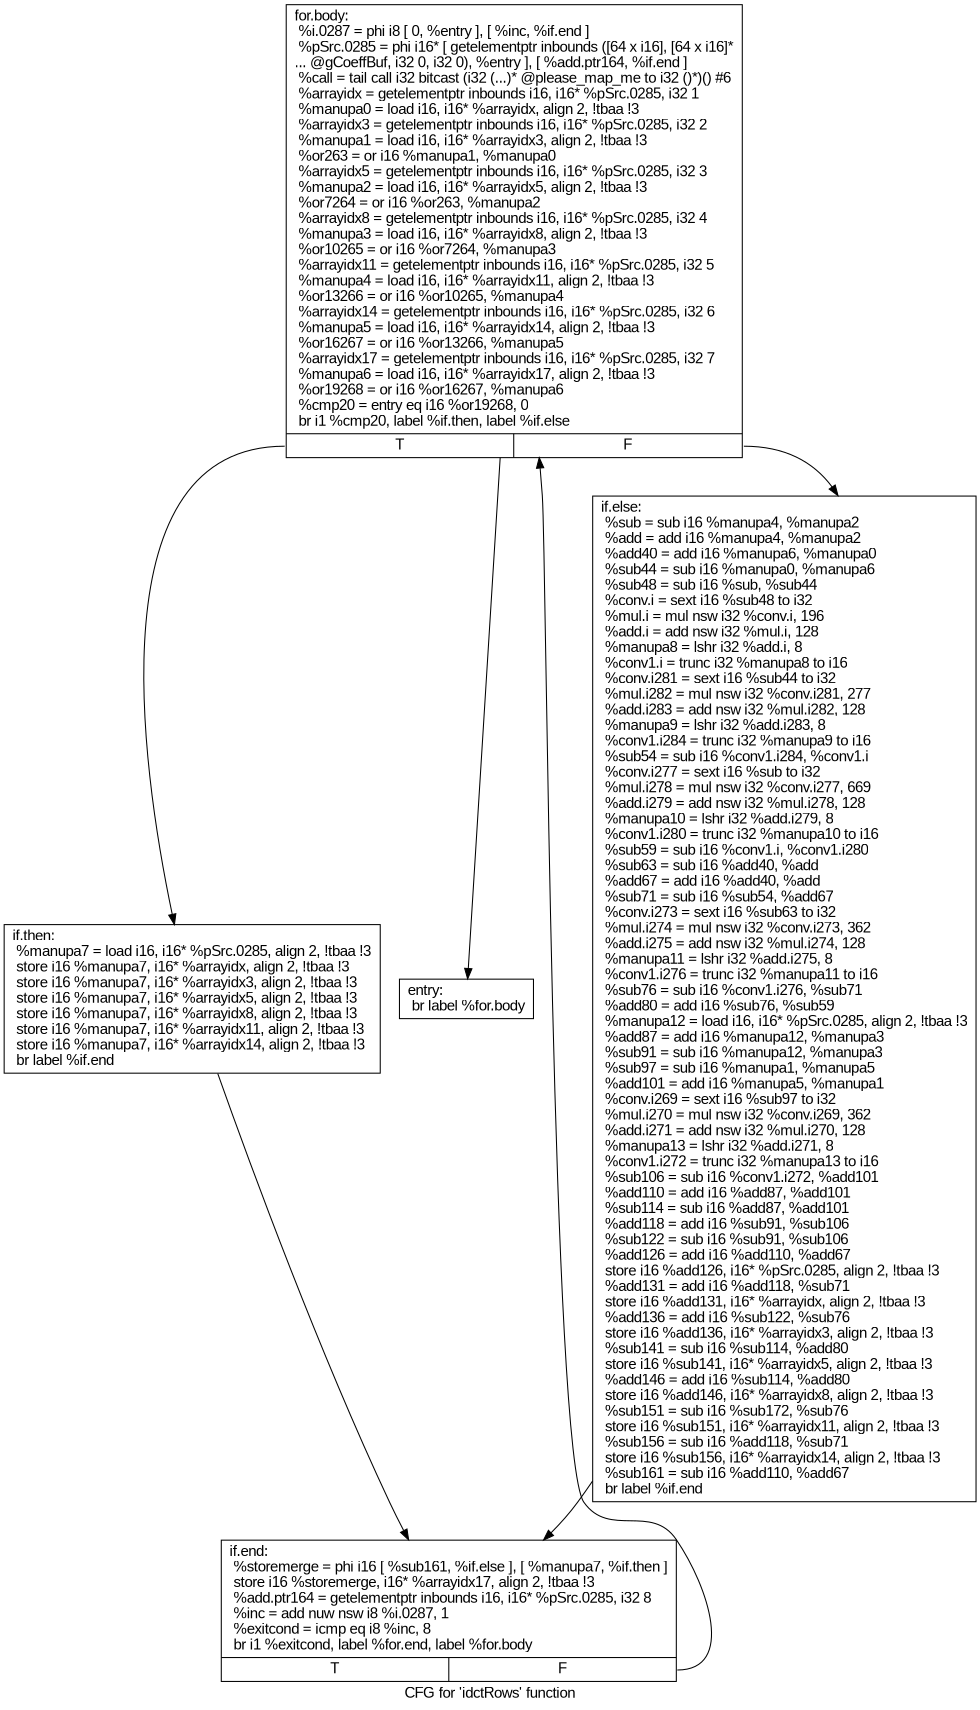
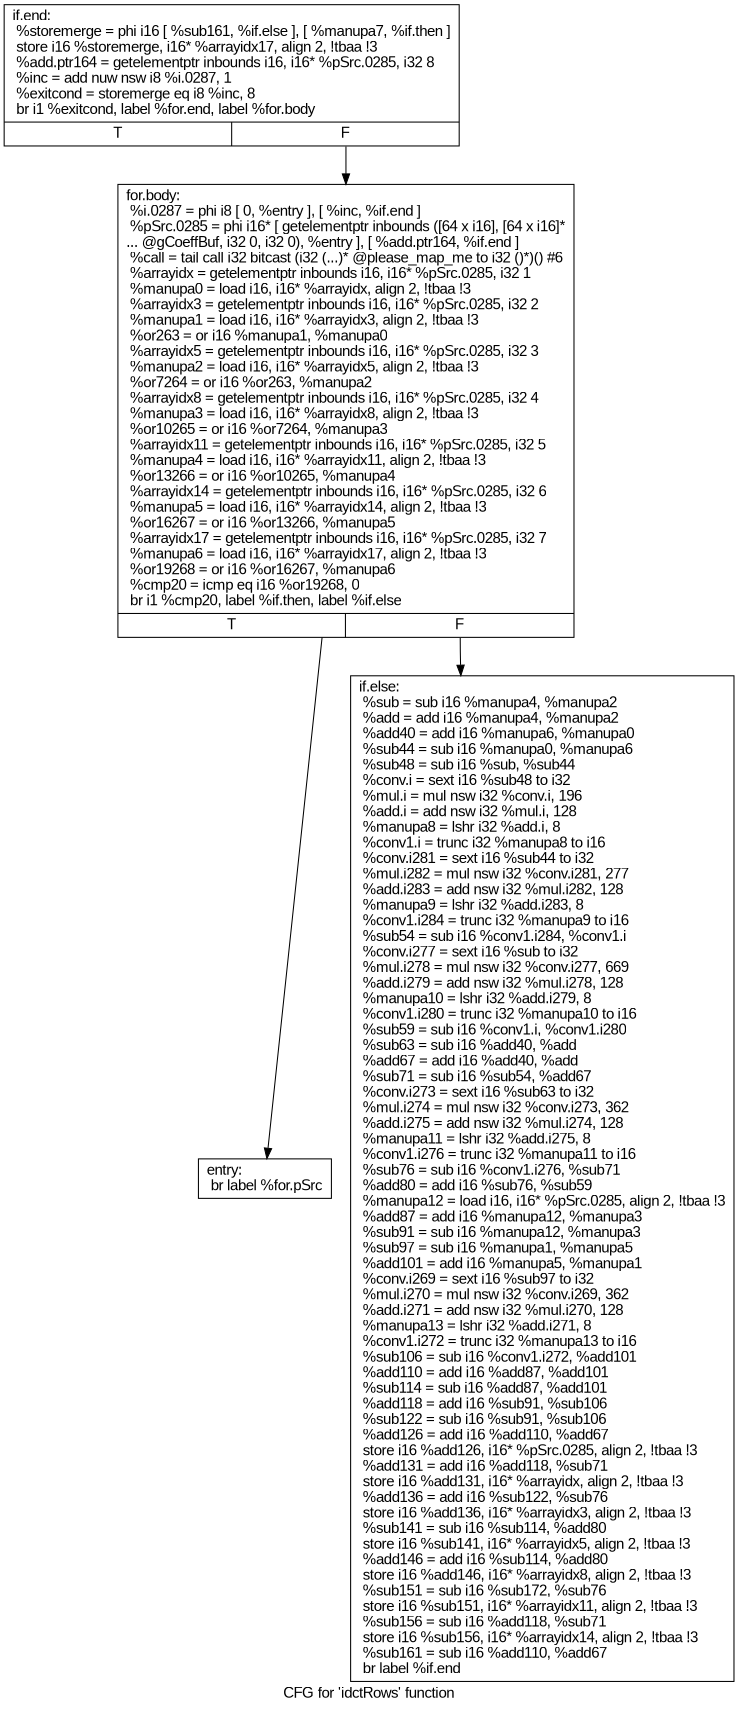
(412, 406) -> (243, 585)
(192, 999) -> none
(466, 1006) -> (265, 1186)
(573, 1508) -> none
(330, 1629) -> (134, 94)
